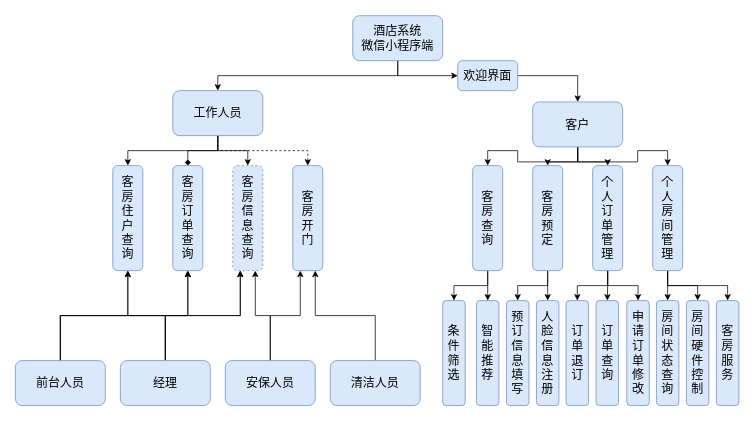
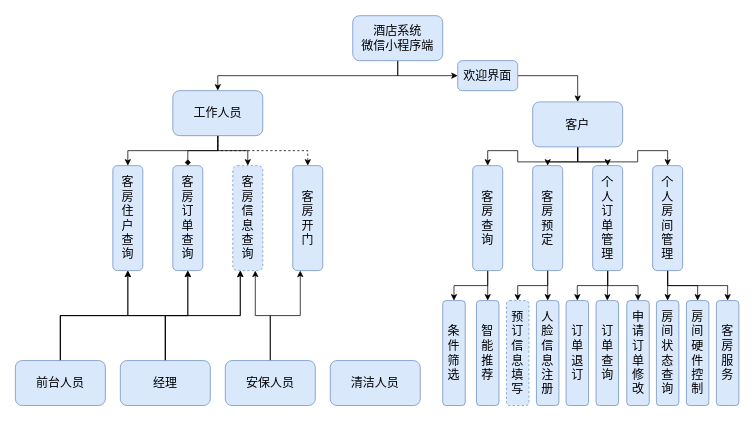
(348, 315) -> none
(518, 353) -> (518, 353)
